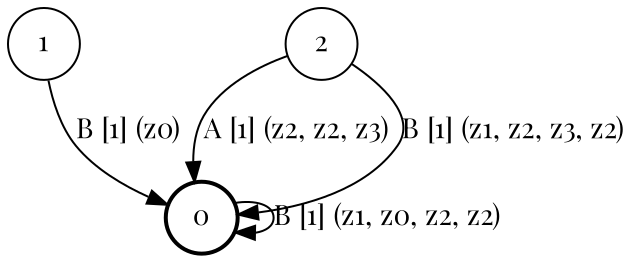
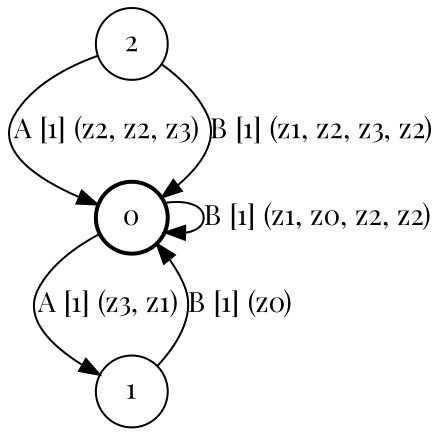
none -> (36, 295)
